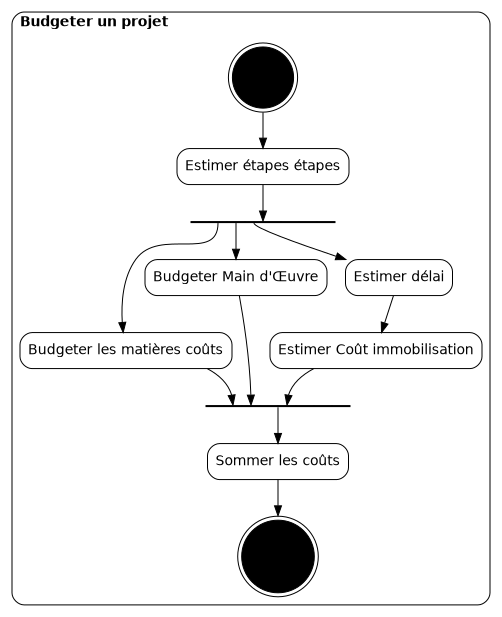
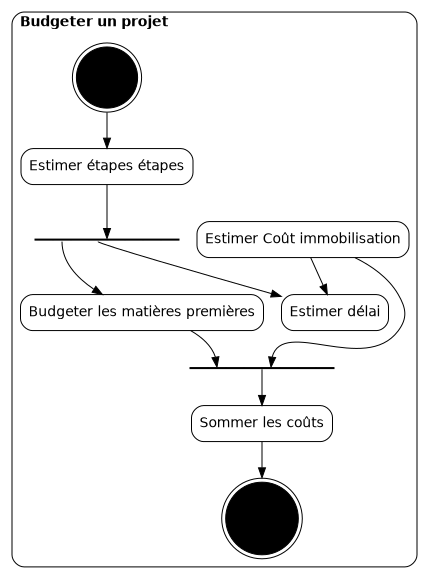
(236, 278) -> none
(389, 309) -> (317, 272)
(126, 351) -> (142, 313)
